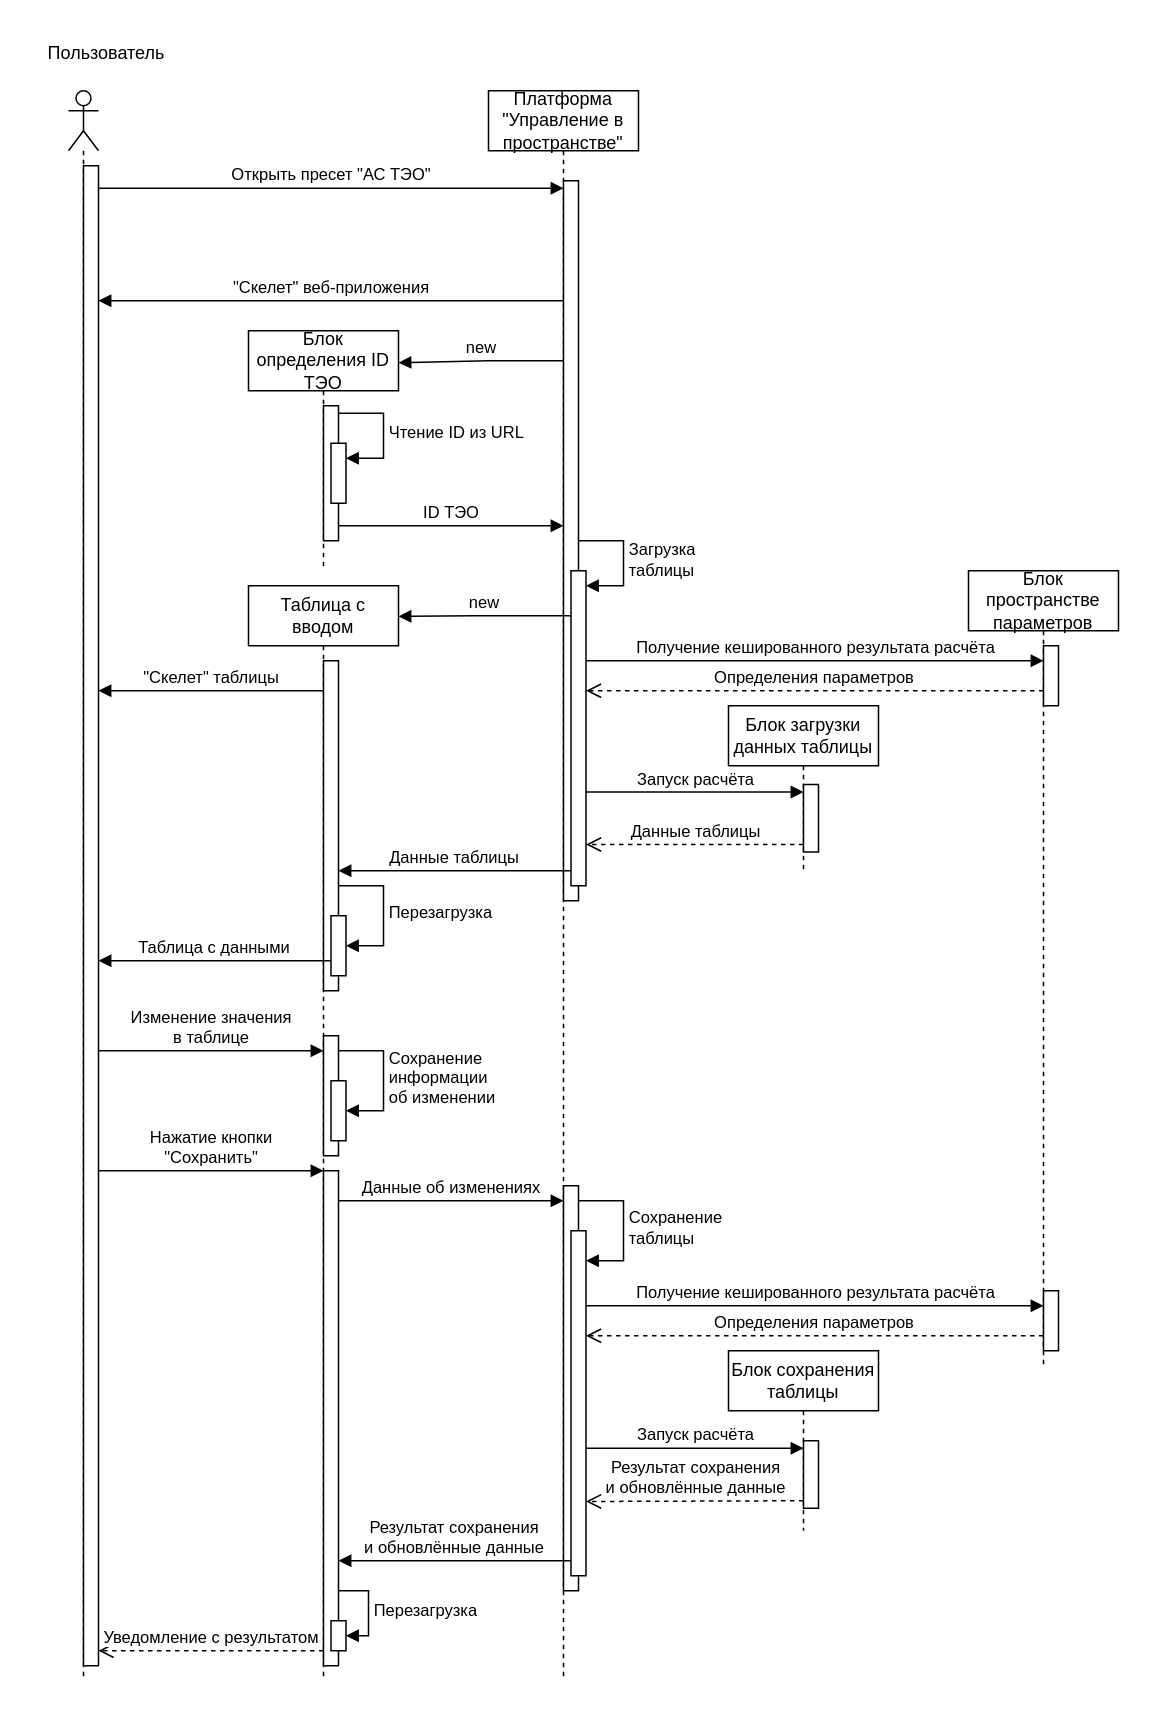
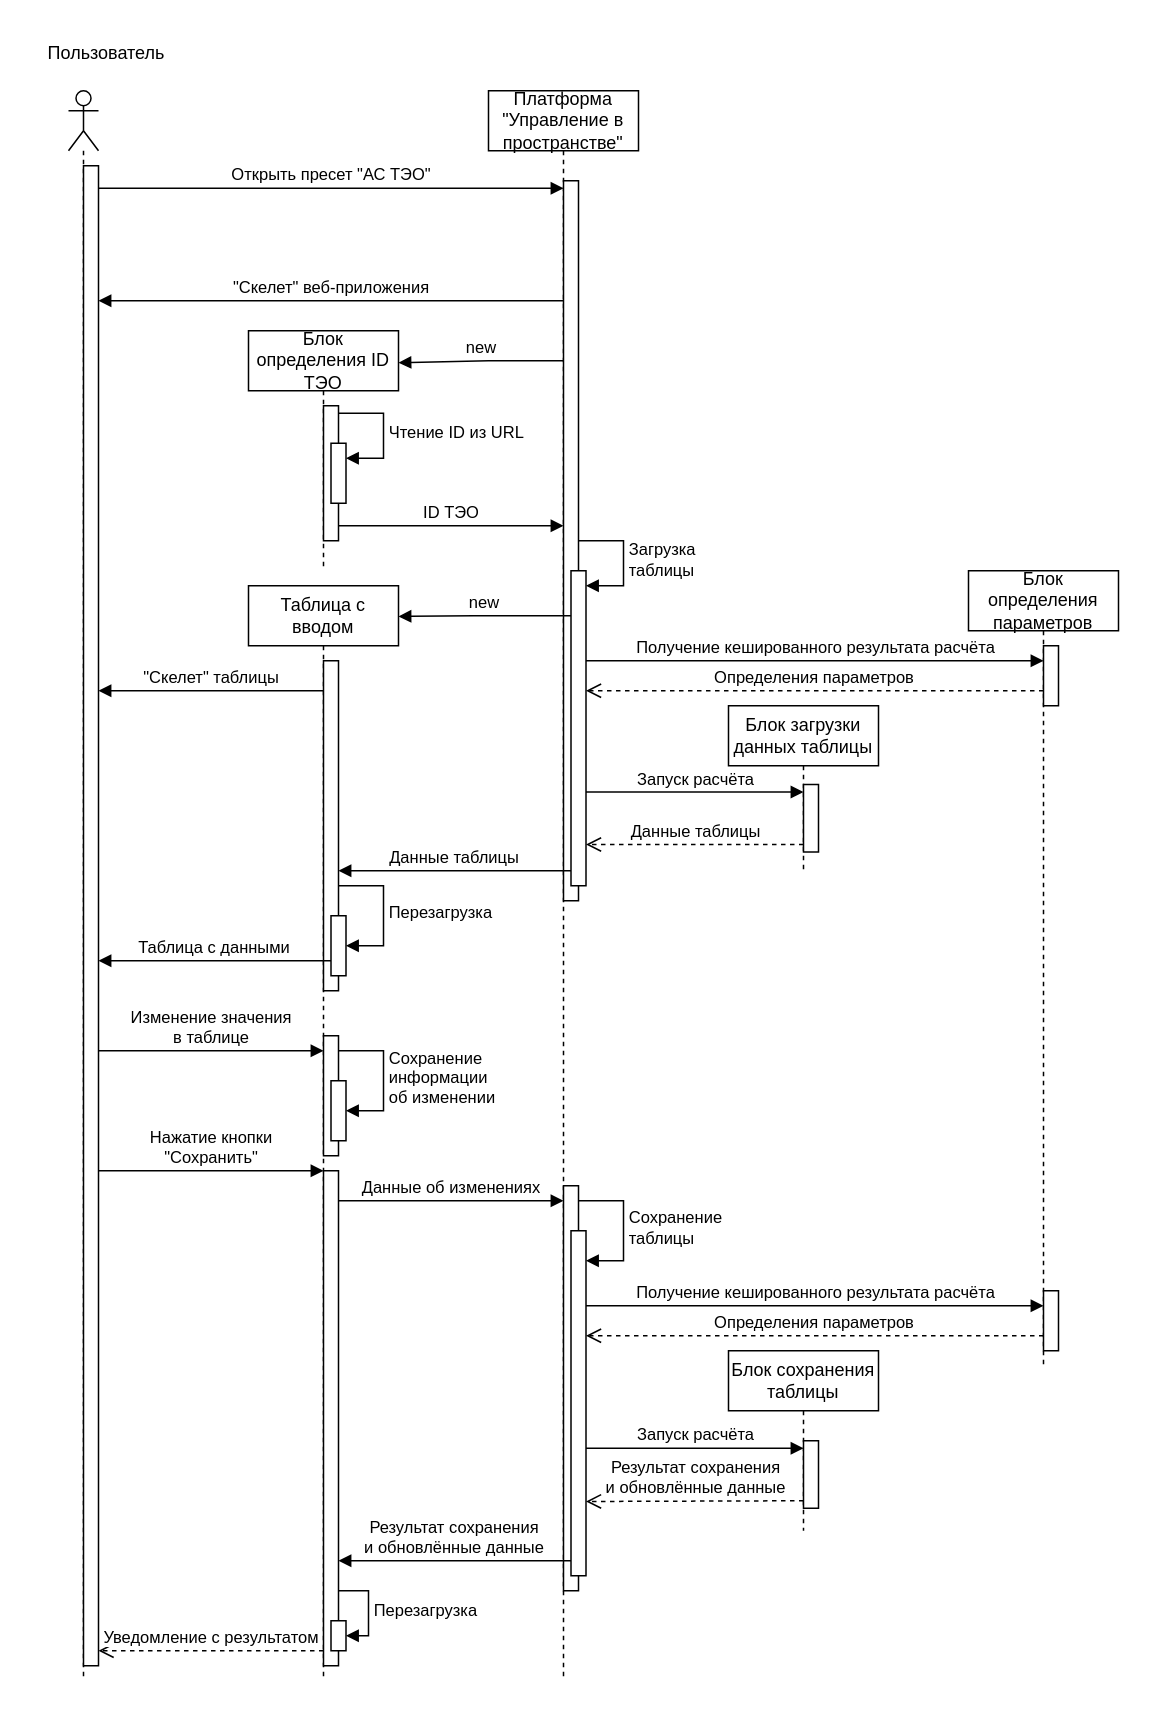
(1043, 601) -> (1043, 601)
